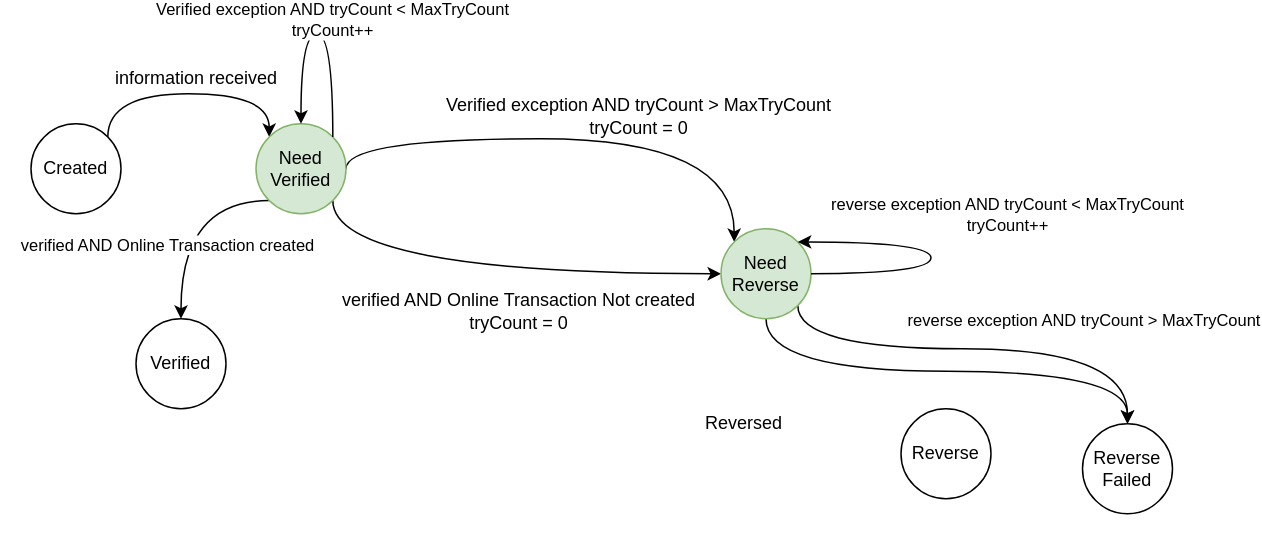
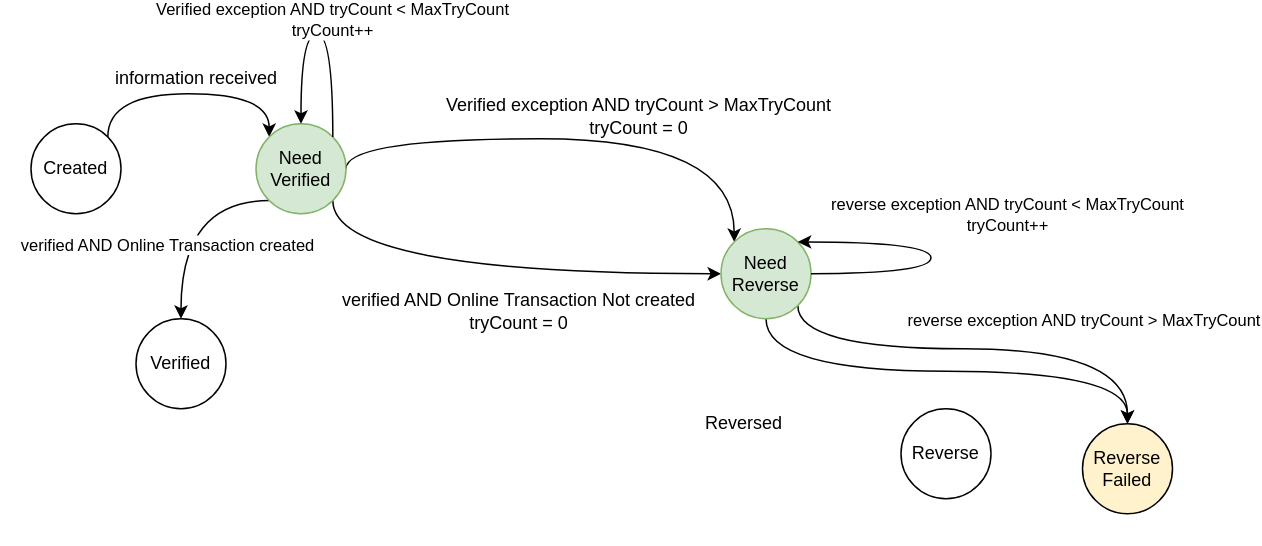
(1127, 469) -> (1127, 469)
